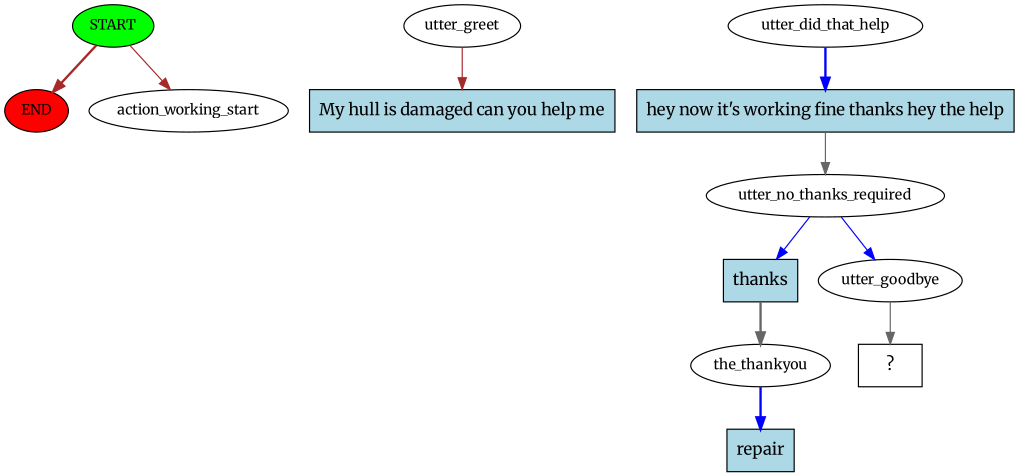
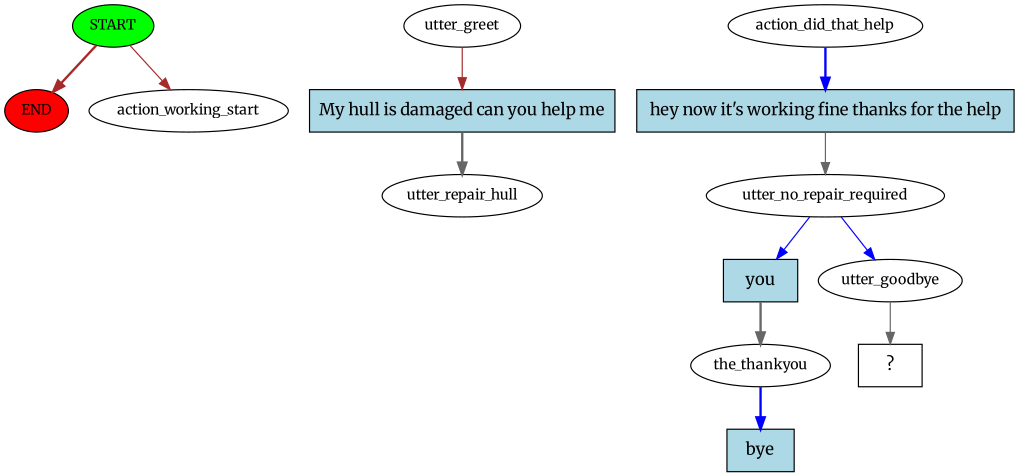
(825, 26) -> (825, 26)
(825, 111) -> (825, 111)
none -> (462, 196)
(825, 196) -> (825, 196)
(761, 281) -> (761, 281)
(761, 450) -> (761, 450)
